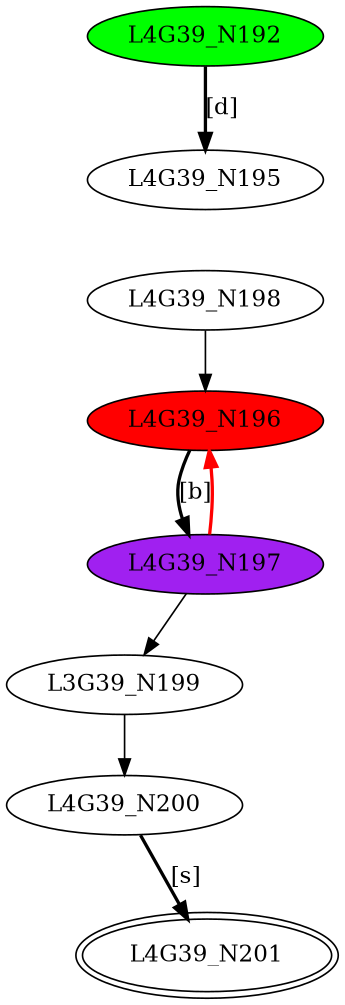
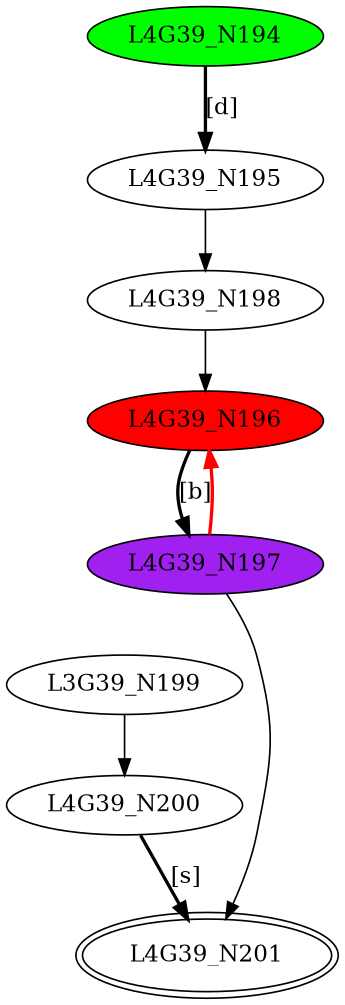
(205, 36) -> (205, 36)
none -> (205, 232)
(170, 617) -> (270, 747)
